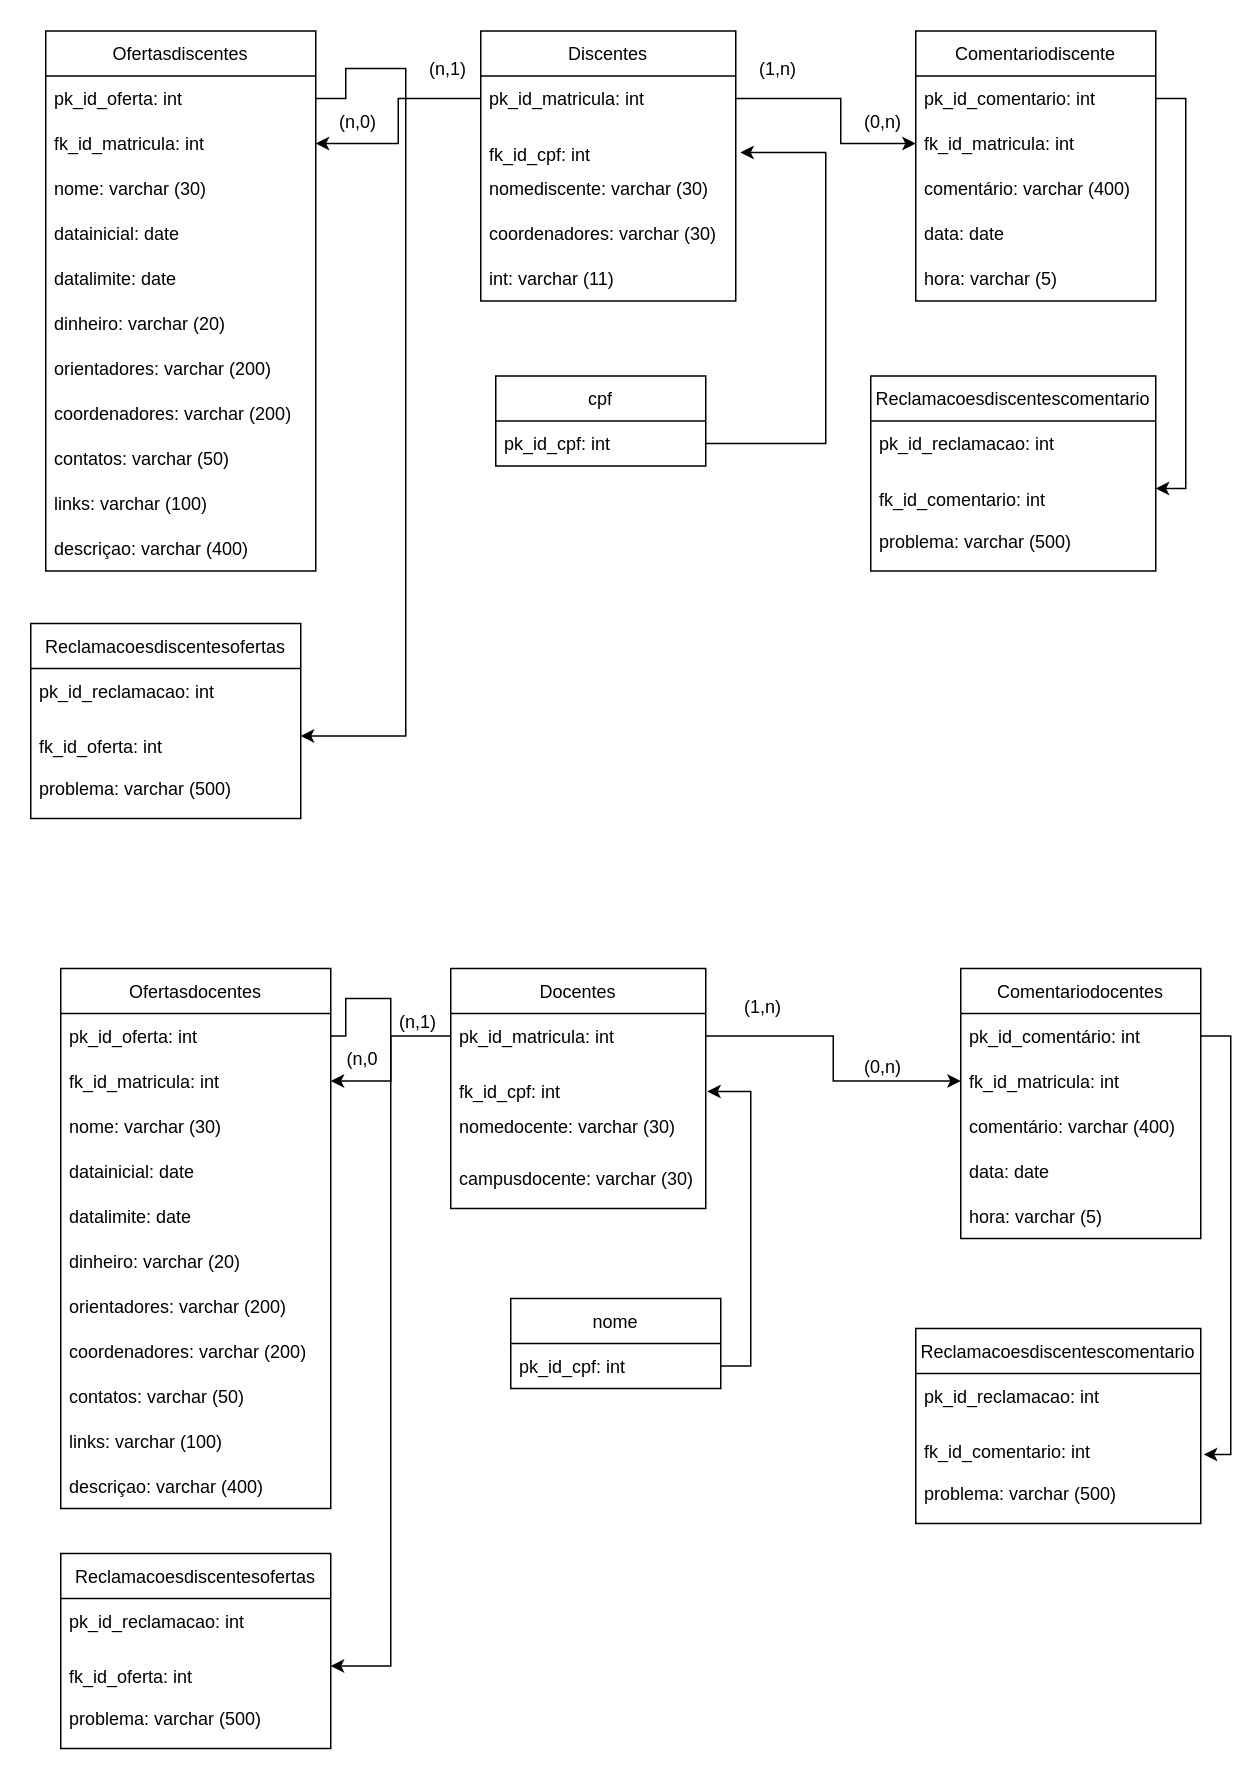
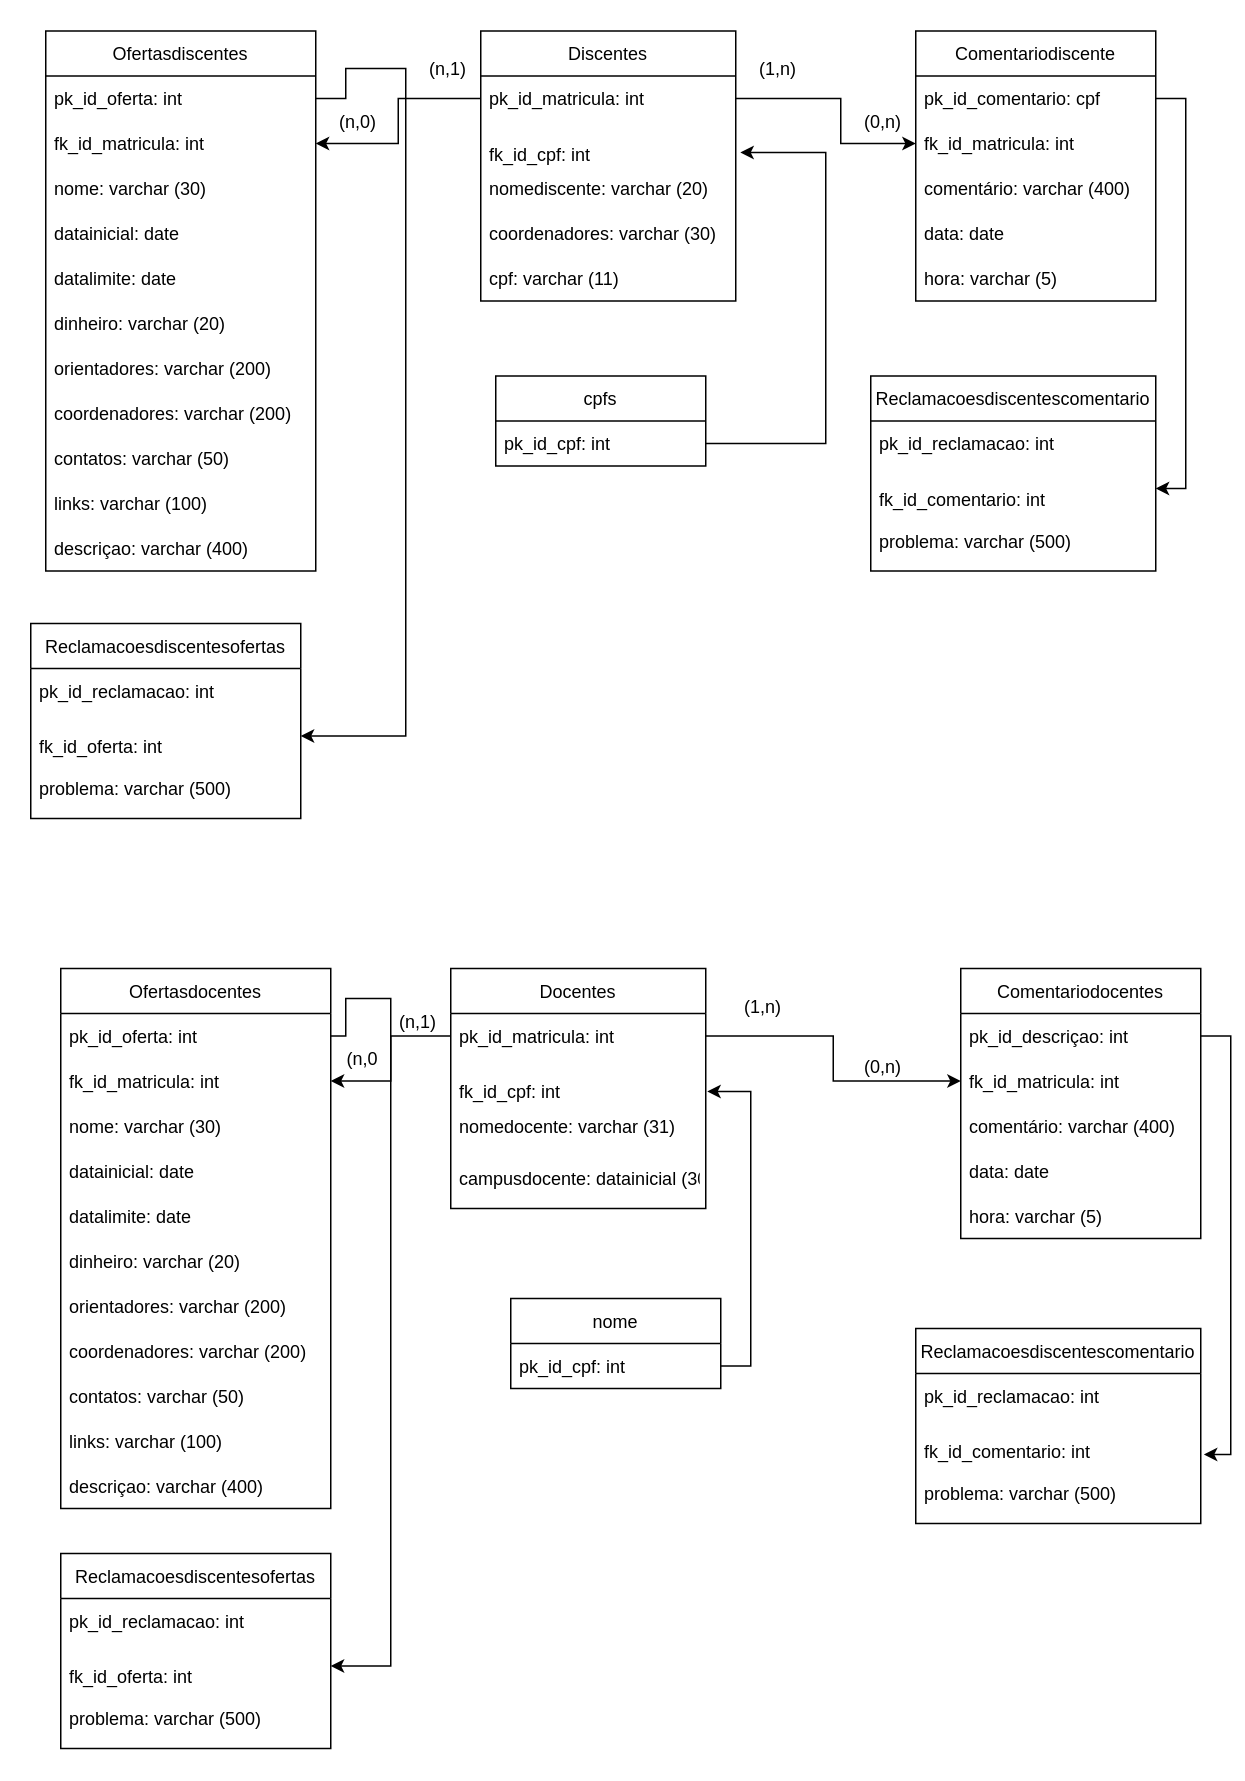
(1018, 99) -> (1020, 99)
(611, 189) -> (611, 189)
(565, 279) -> (568, 279)
(600, 399) -> (600, 399)
(1063, 1037) -> (1058, 1037)
(578, 1127) -> (578, 1127)
(588, 1179) -> (599, 1179)
